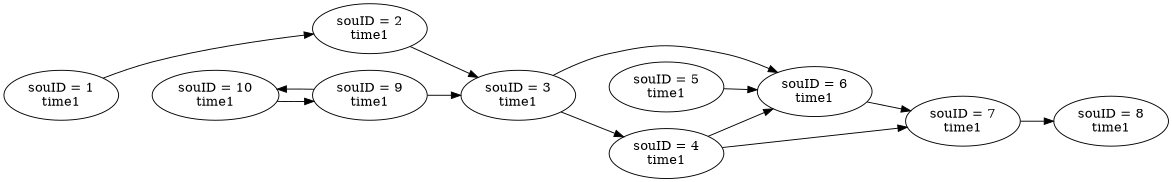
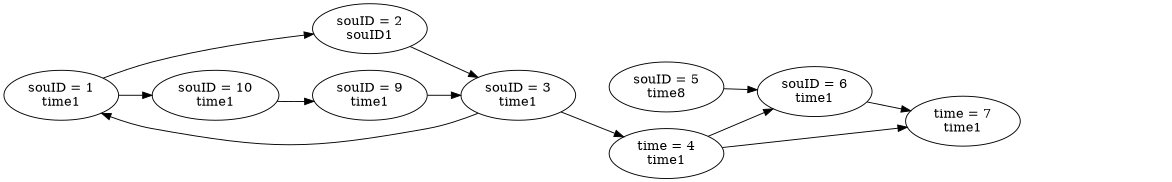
(370, 29) -> (370, 29)
(660, 46) -> (295, 145)
(666, 87) -> (666, 87)
(300, 89) -> (131, 95)
(963, 121) -> (963, 121)
(1111, 121) -> none
(666, 154) -> (666, 154)
